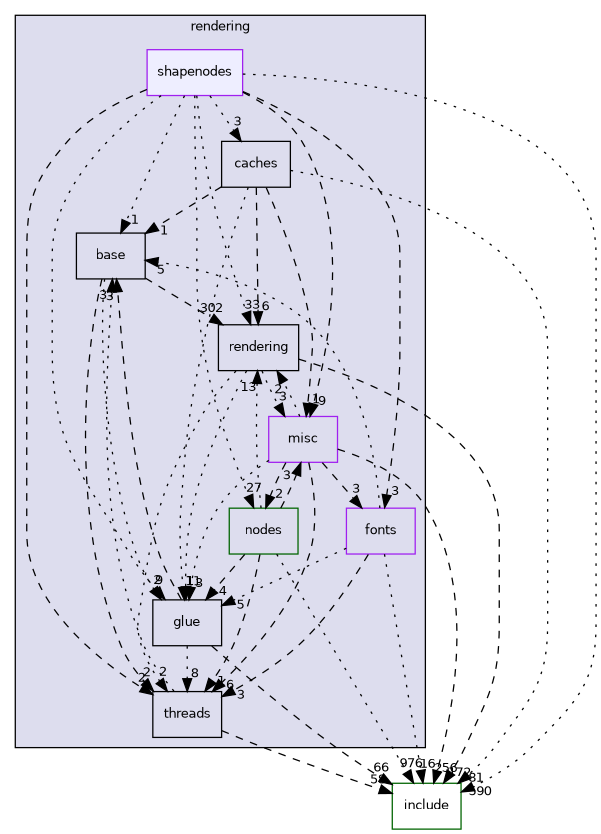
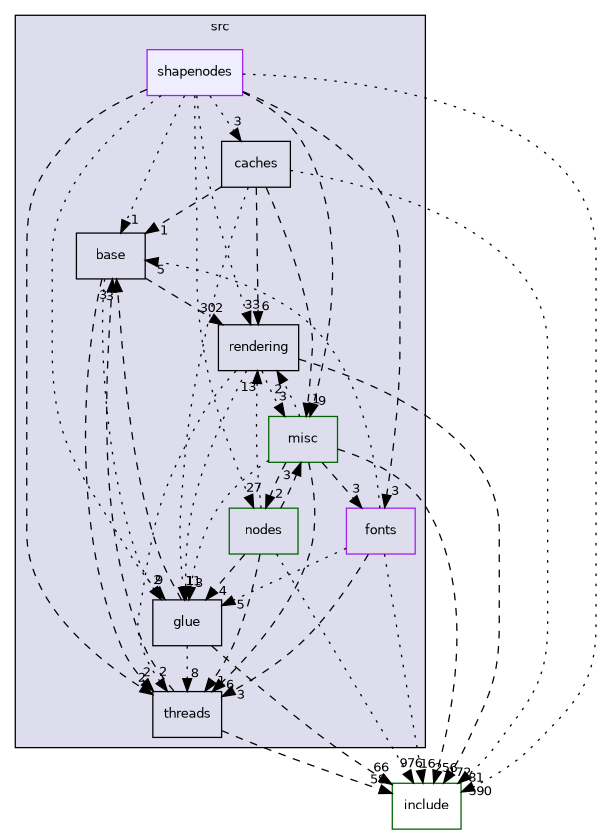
(220, 27) -> (220, 27)
(303, 439) -> (303, 439)
(110, 498) -> (110, 498)
